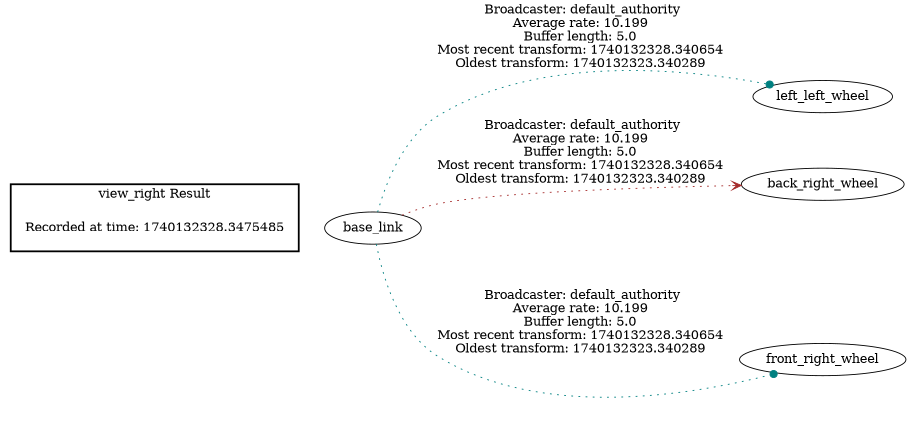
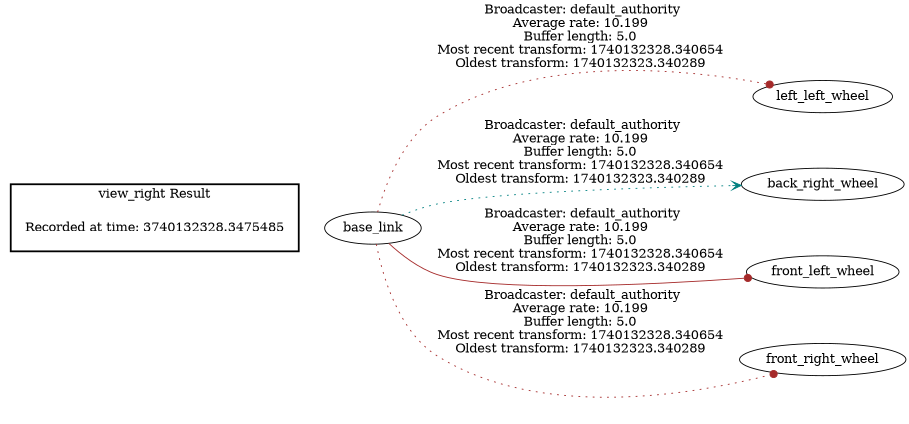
(541, 79) -> (541, 79)
(566, 191) -> (566, 191)
(155, 228) -> (155, 228)
none -> (823, 272)
(536, 391) -> (536, 391)
